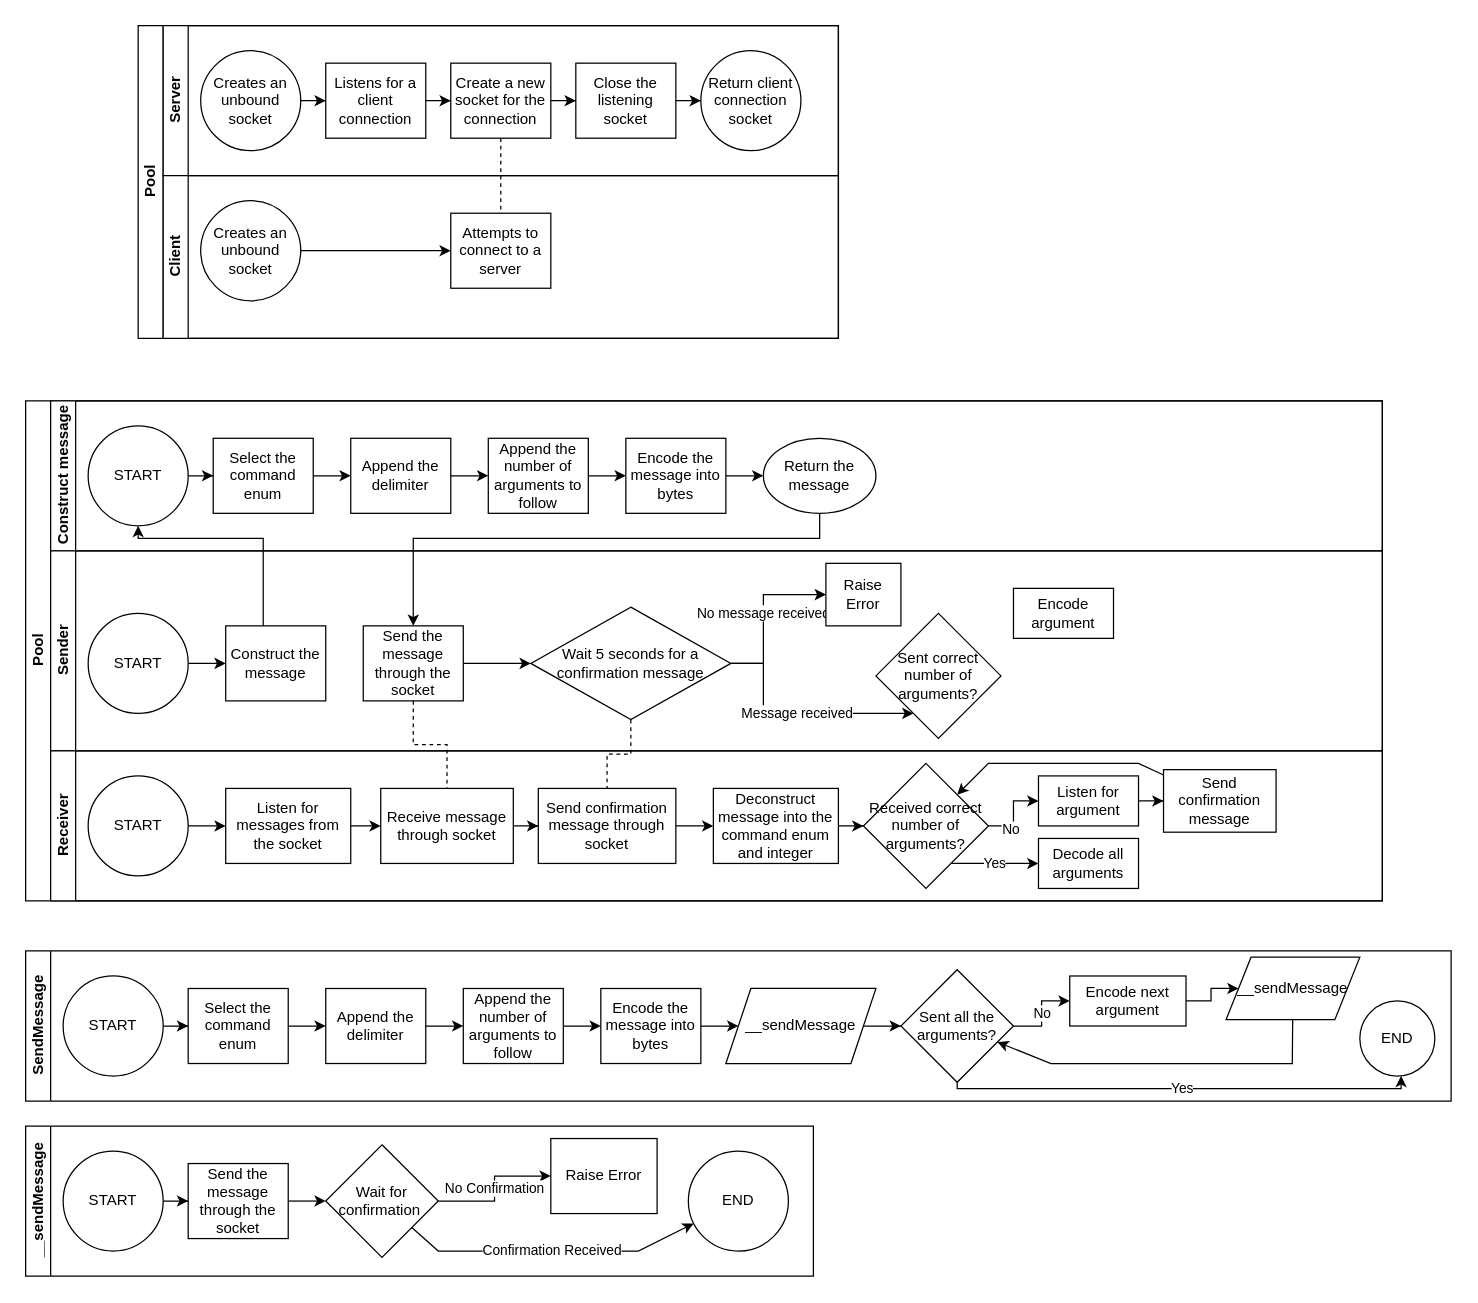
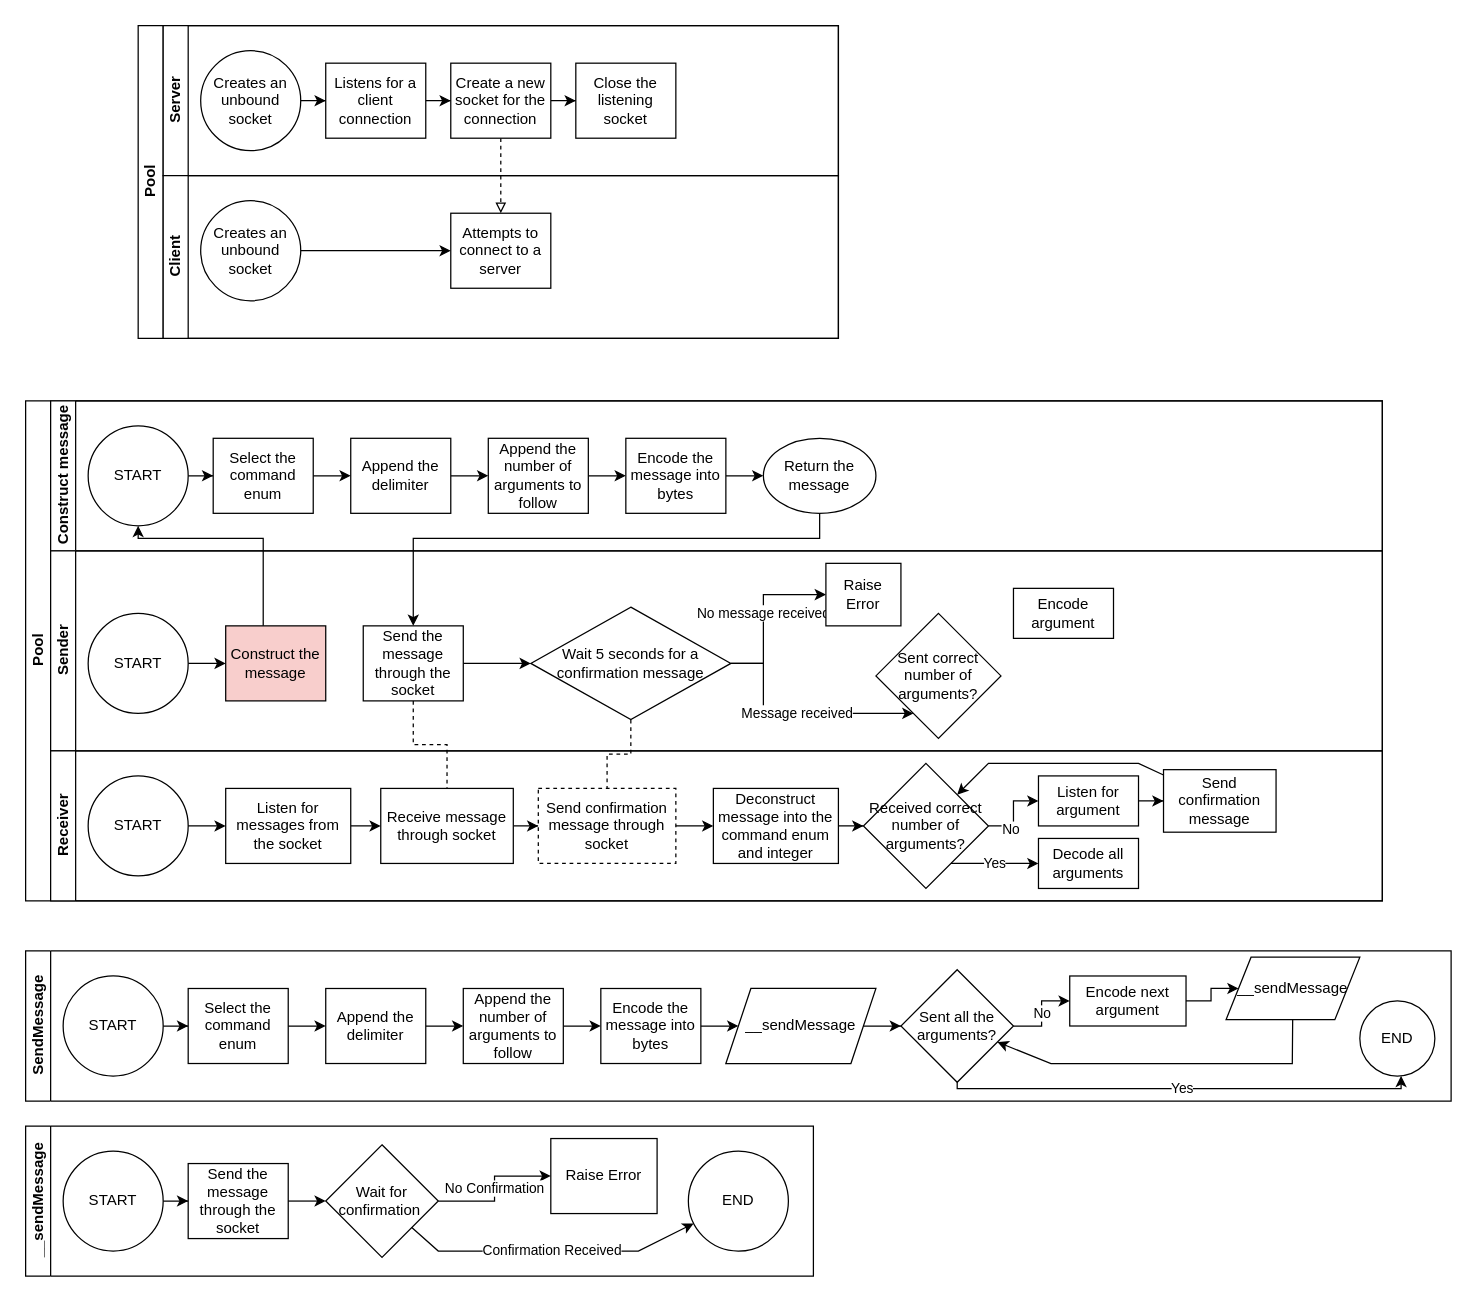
(693, 101) -> none
(751, 101) -> none
(501, 206) -> (501, 201)
(276, 663) -> (276, 663)
(607, 826) -> (607, 826)
